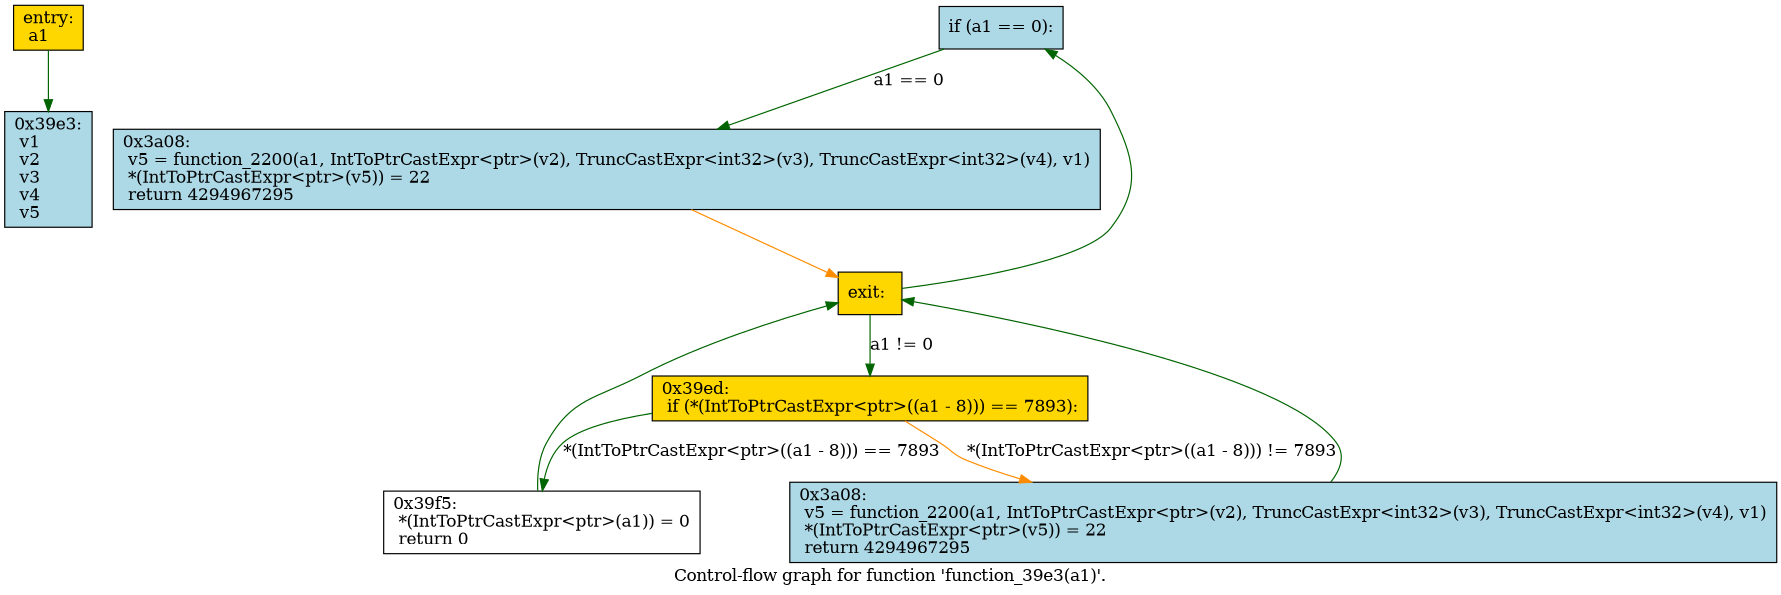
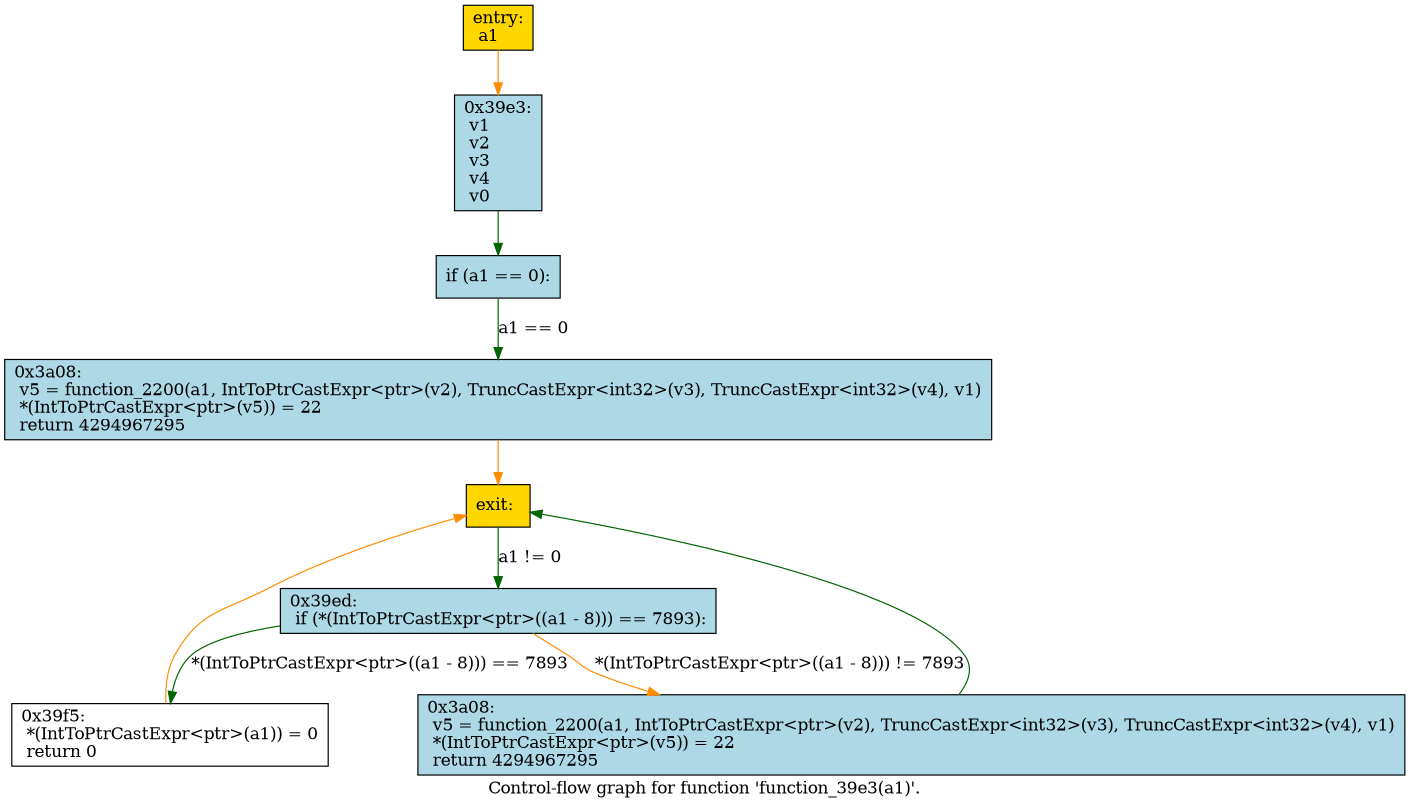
(48, 75) -> (498, 67)
(27, 213) -> (477, 197)
(1105, 233) -> (498, 227)
(655, 369) -> (283, 581)
(870, 398) -> (498, 611)
